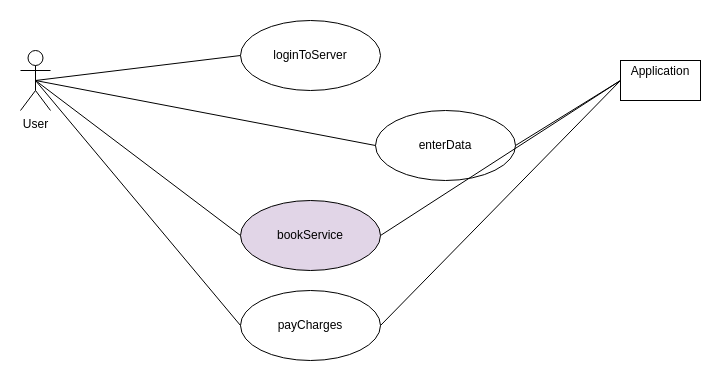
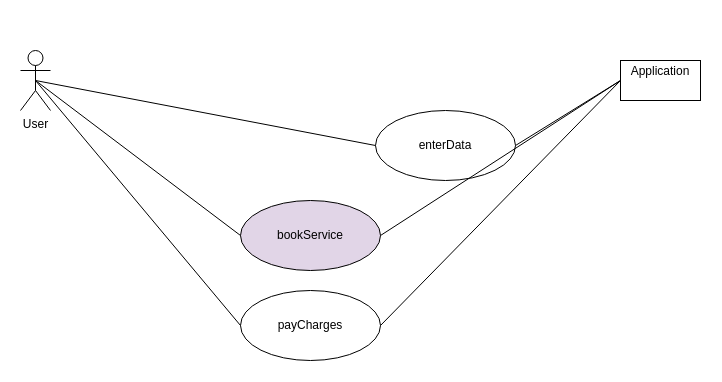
(311, 56) -> none
(143, 67) -> none
